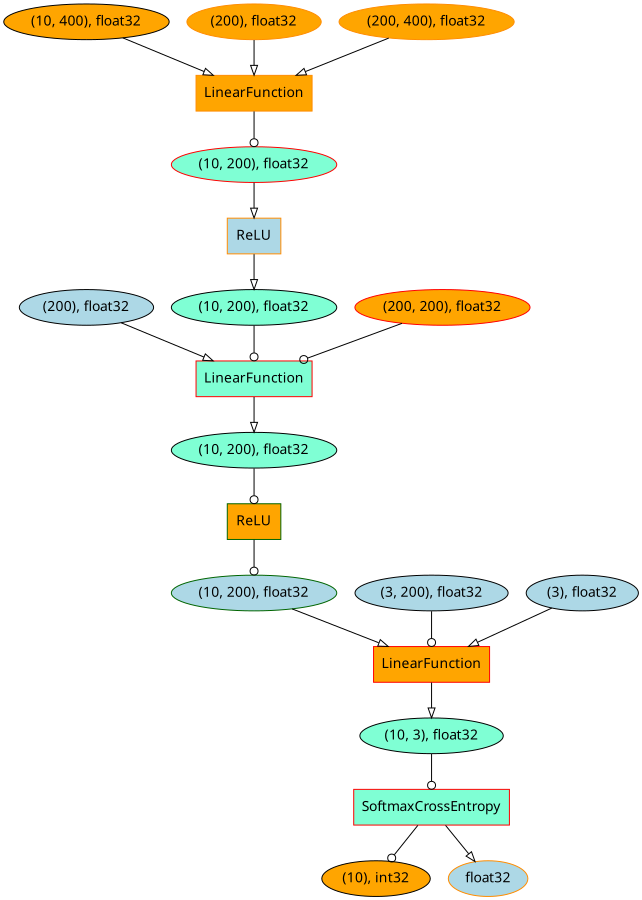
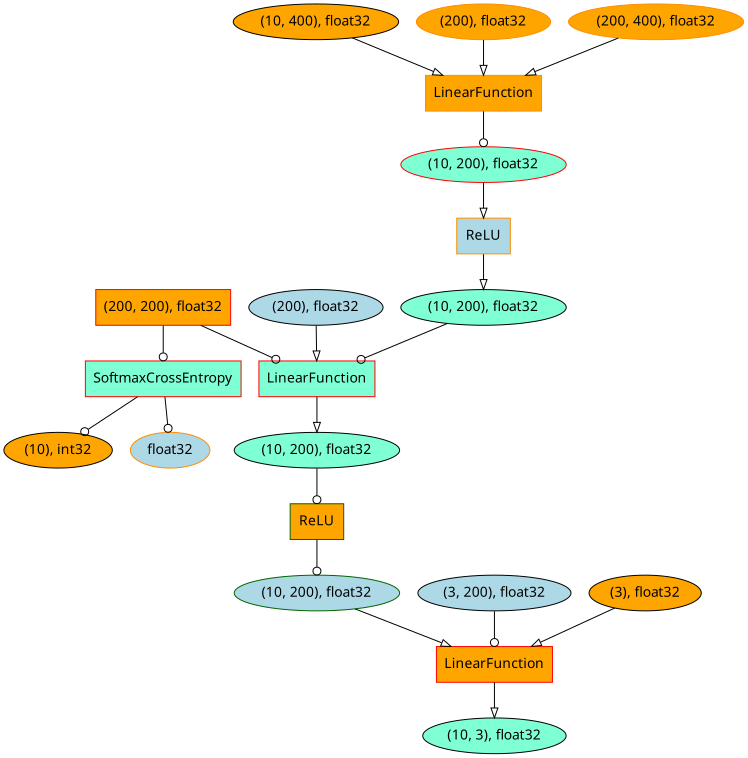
(442, 307) -> (163, 307)
(582, 593) -> (645, 593)
(432, 768) -> (163, 339)
(457, 840) -> (166, 411)
